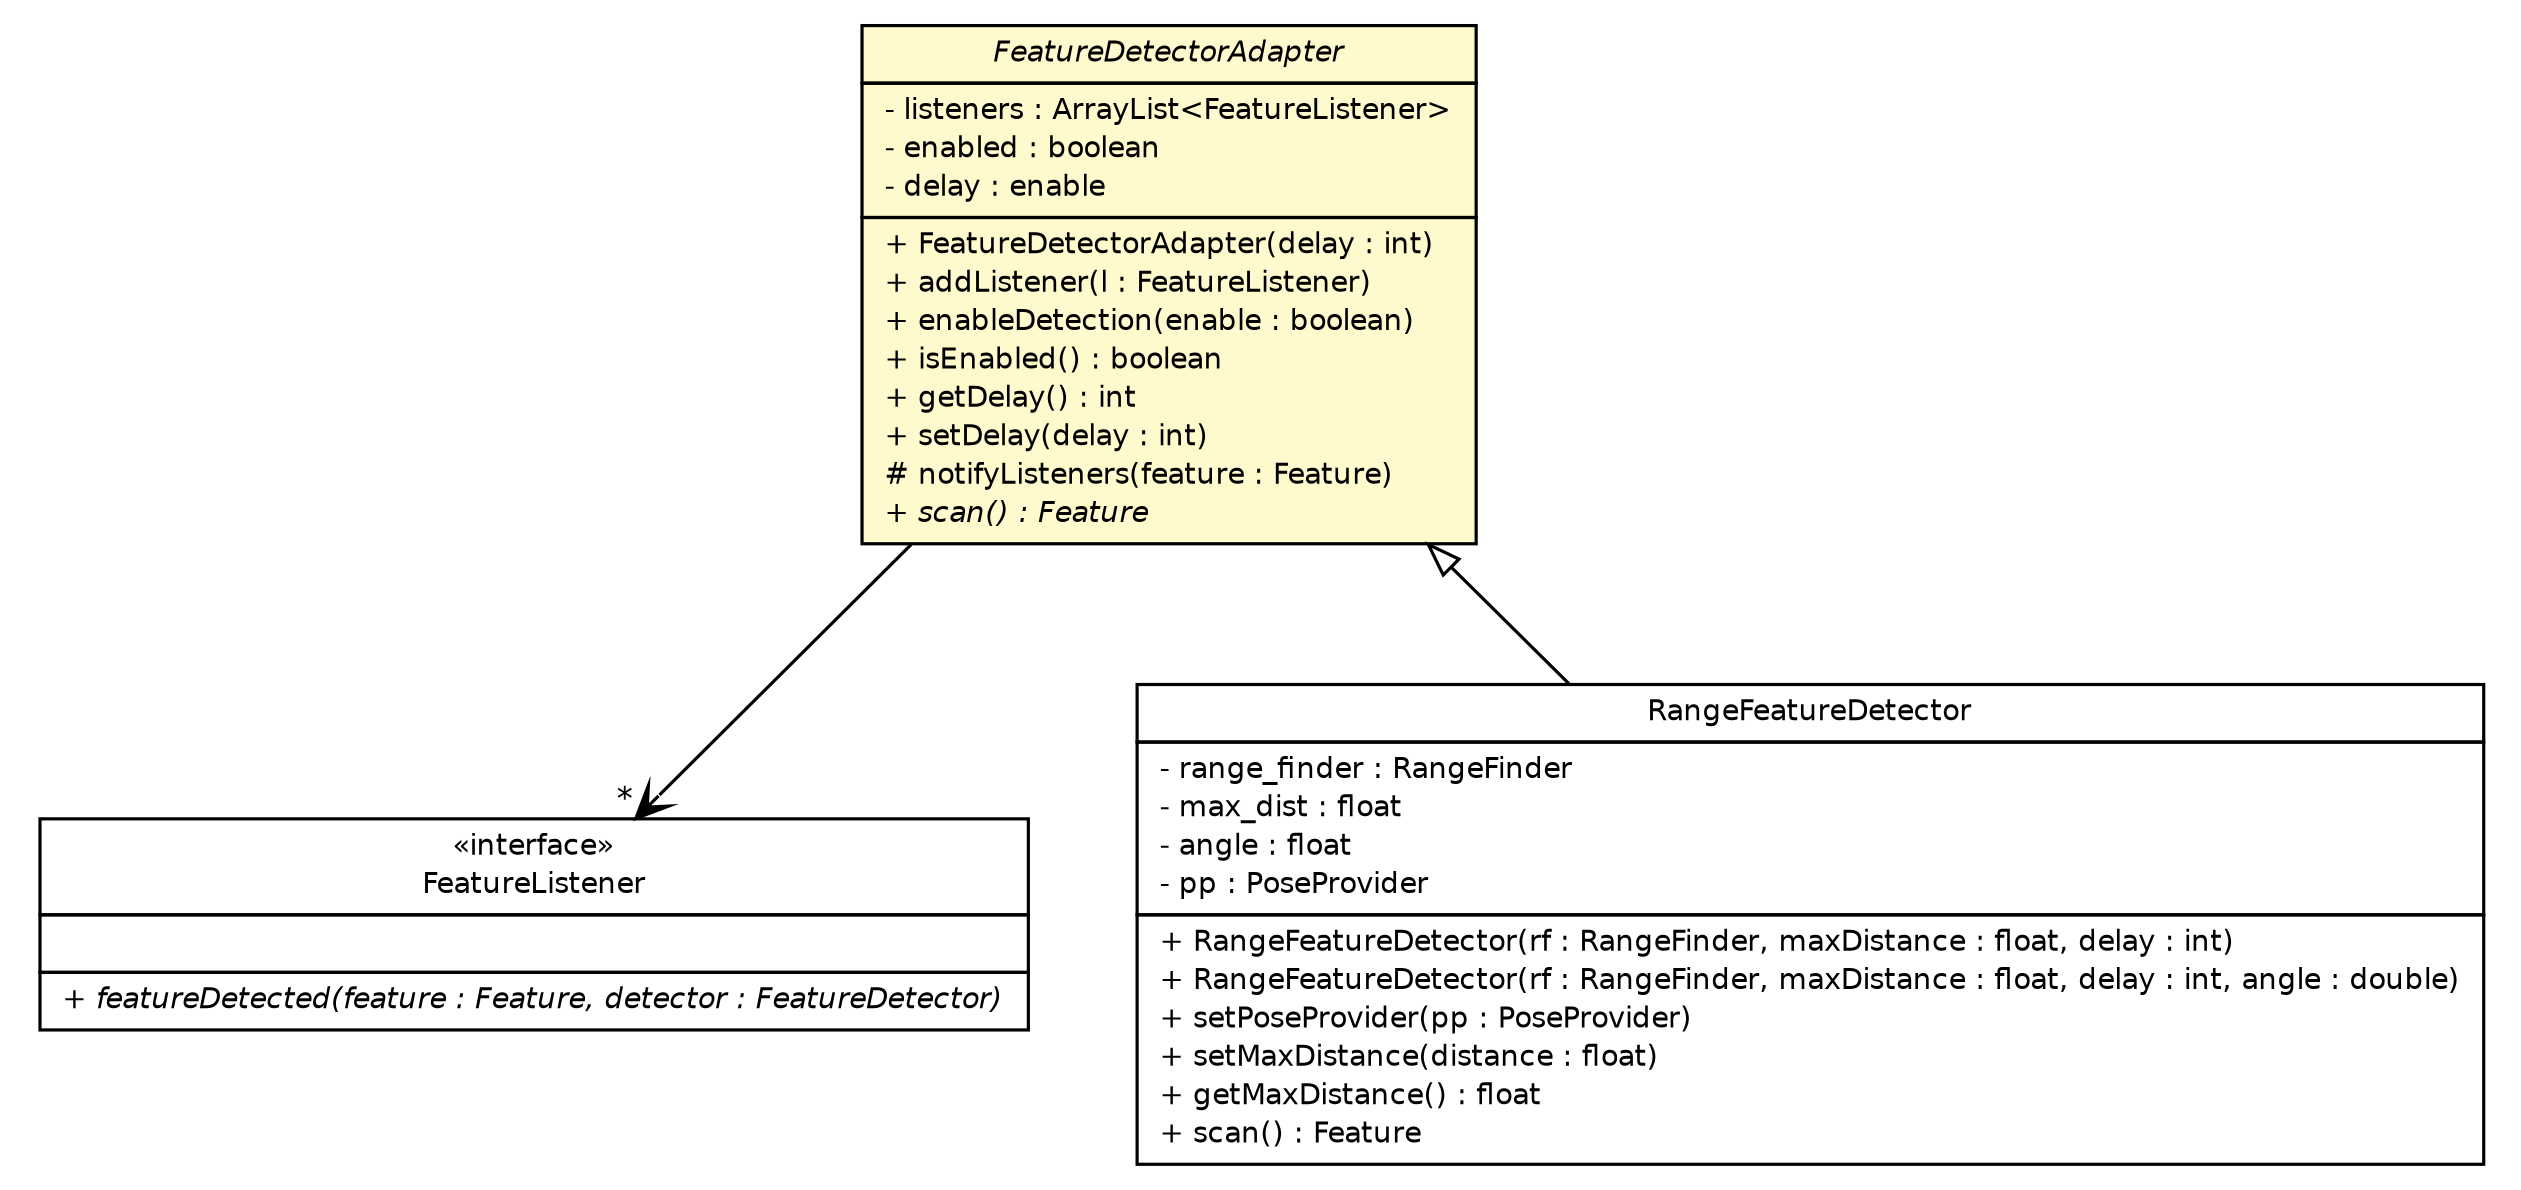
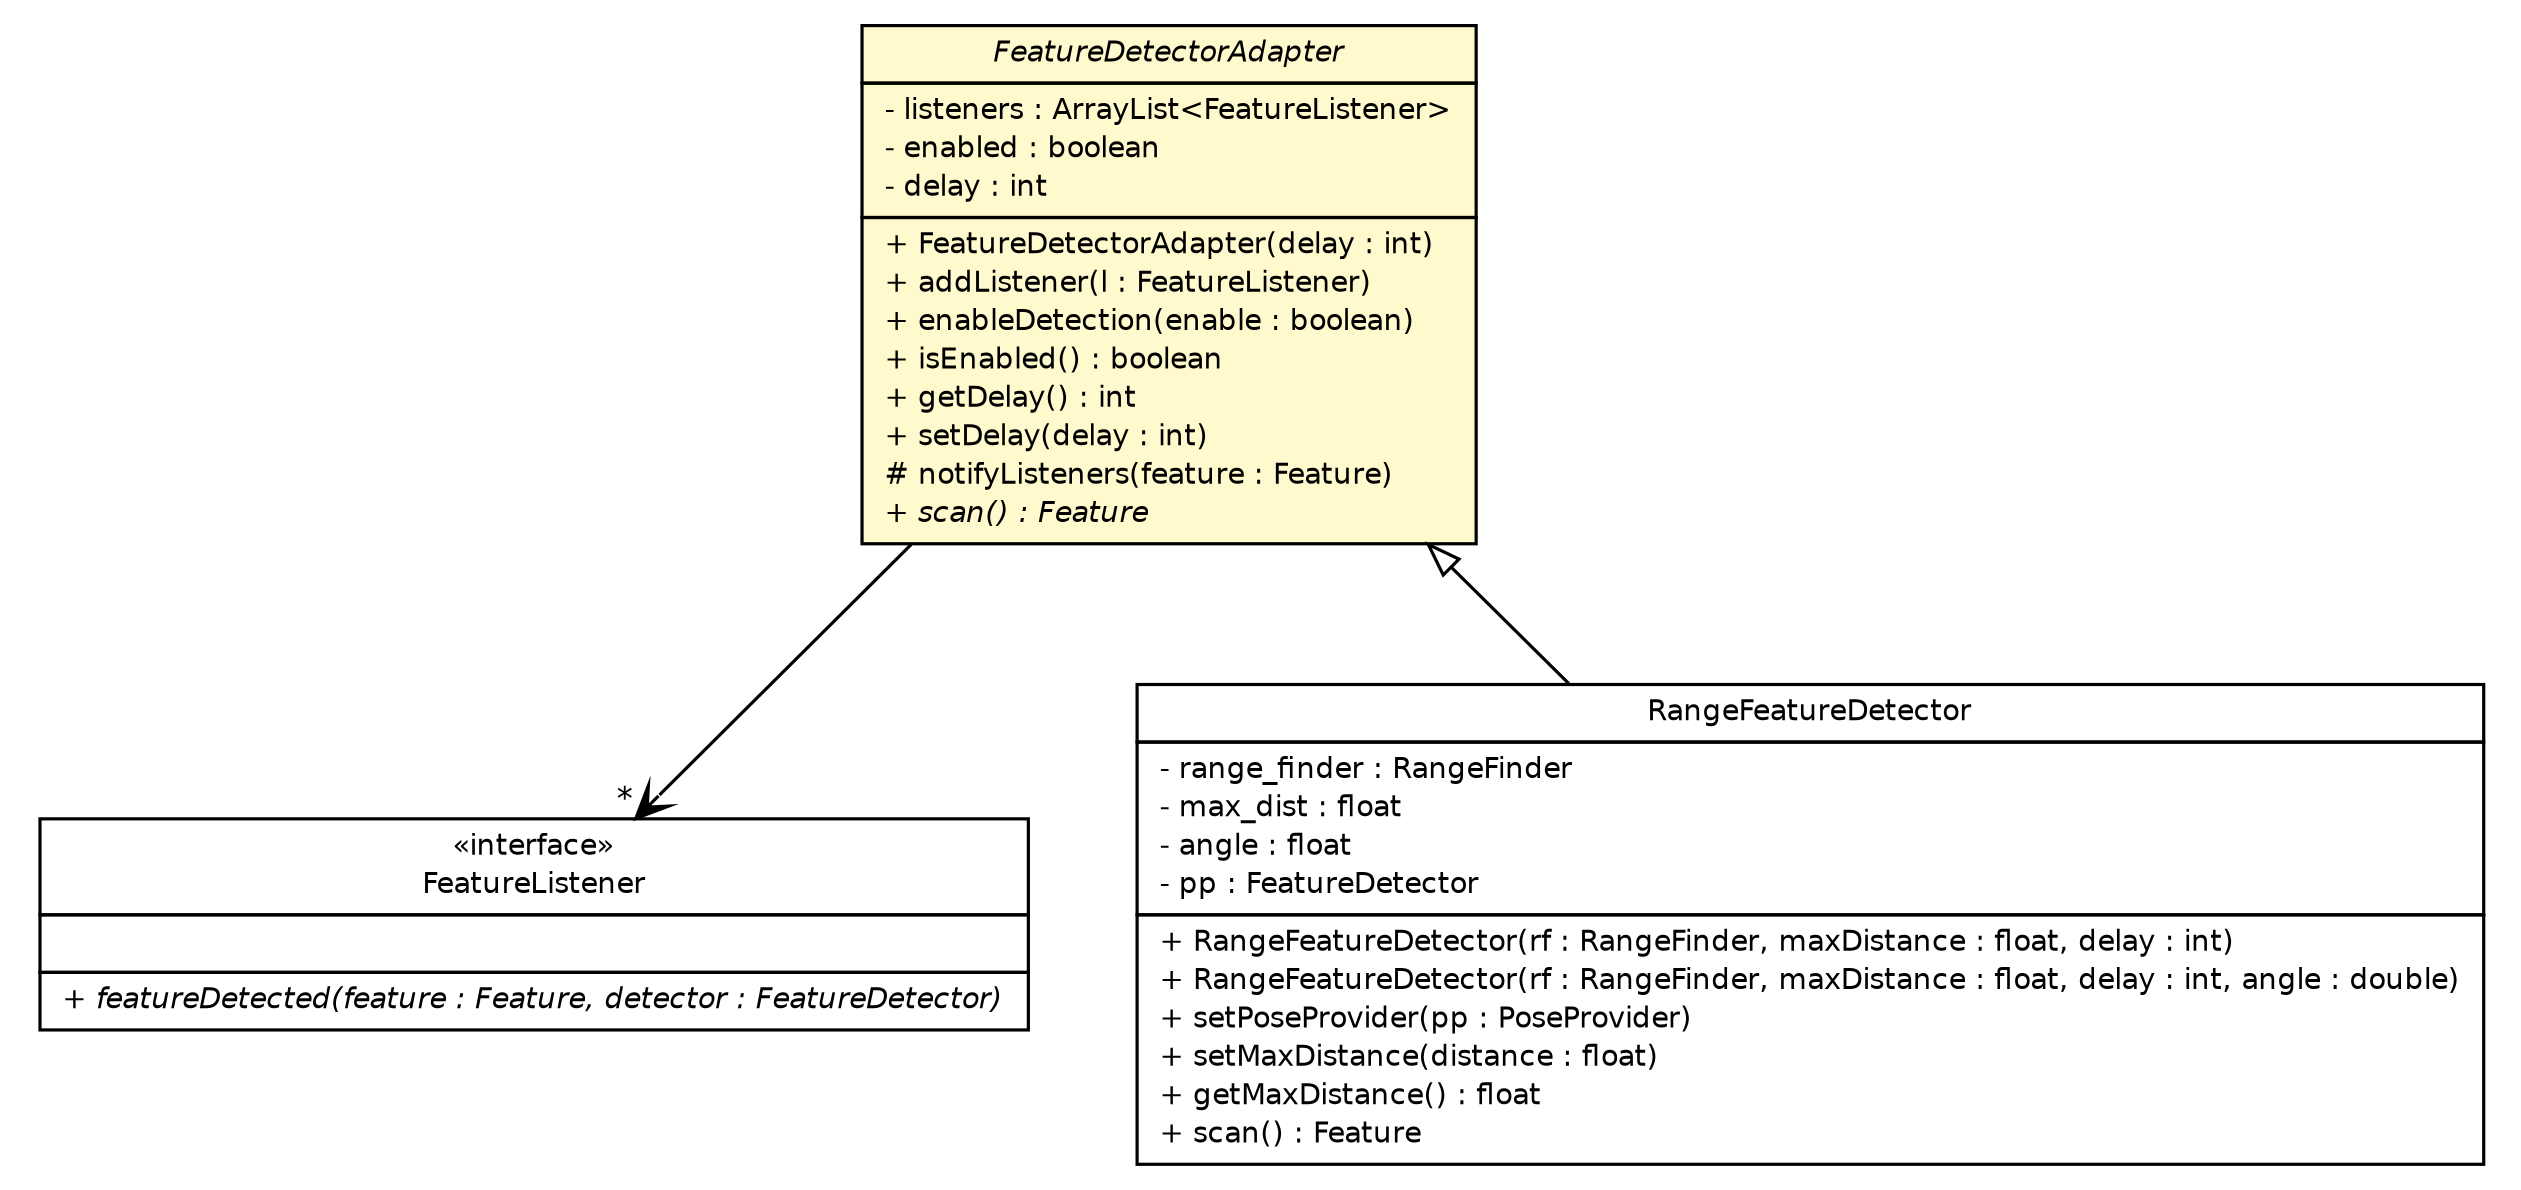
(996, 187) -> (968, 187)
(1295, 884) -> (1319, 884)
